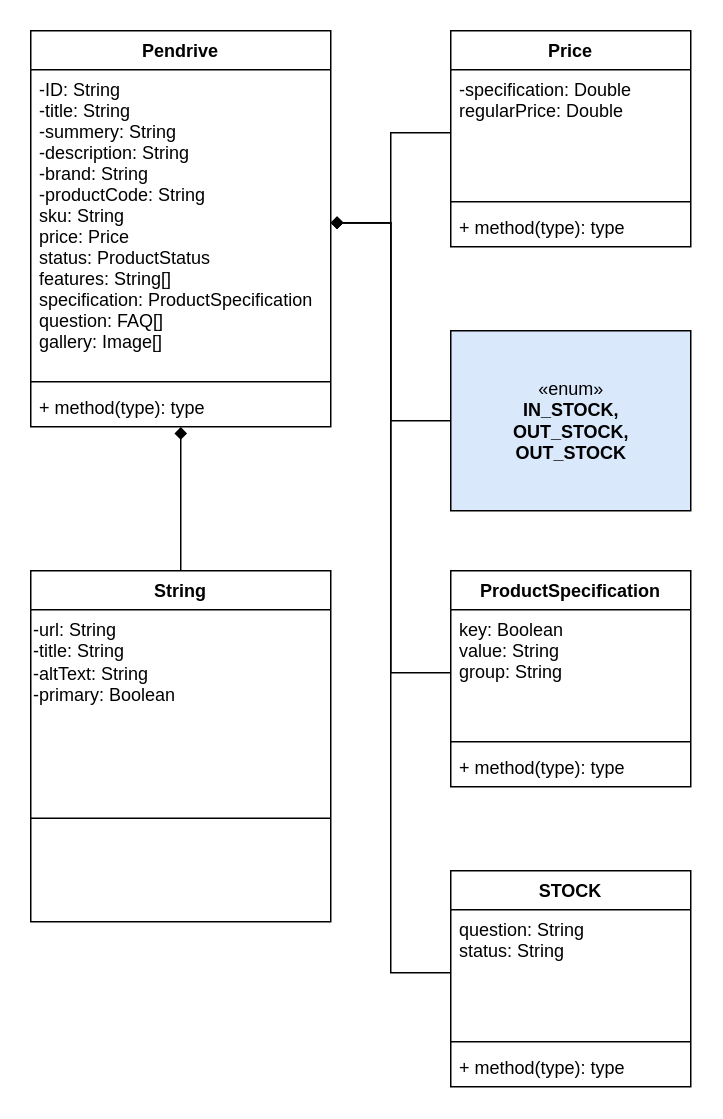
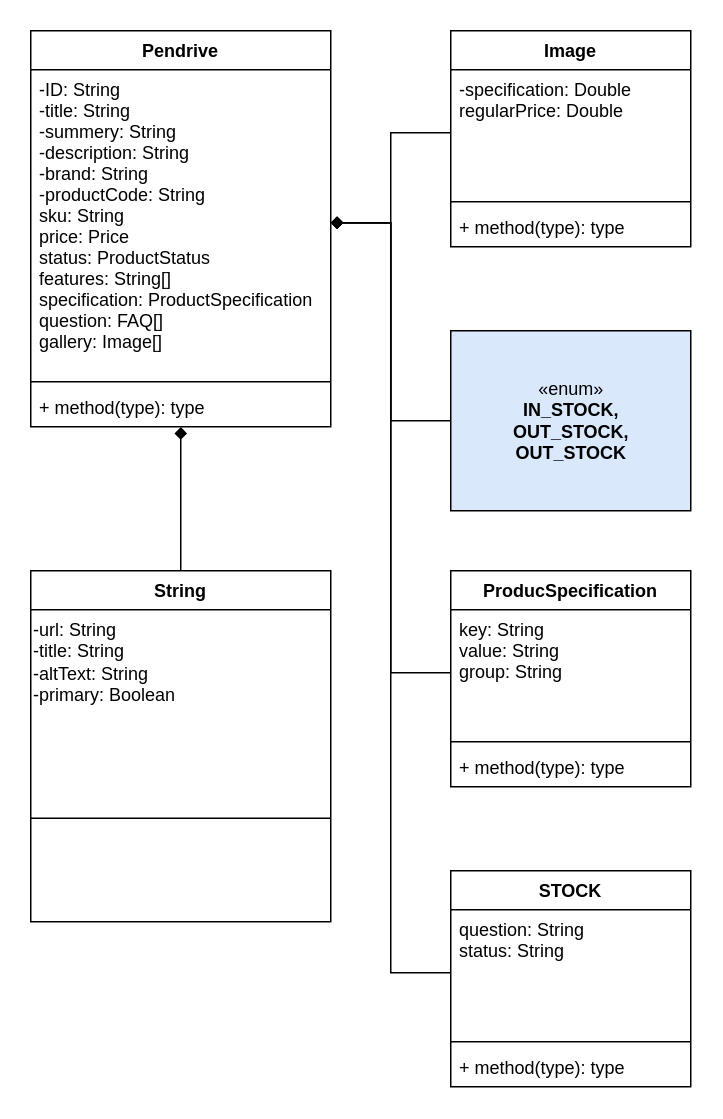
(570, 51) -> (570, 51)
(570, 591) -> (570, 591)
(512, 630) -> (507, 630)
